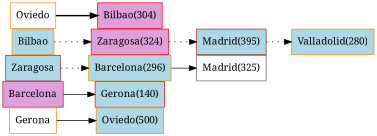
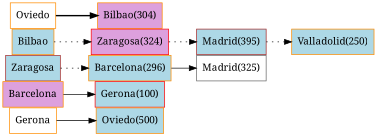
(130, 16) -> (130, 16)
(333, 42) -> (333, 42)
(33, 94) -> (33, 94)
(130, 94) -> (130, 94)
